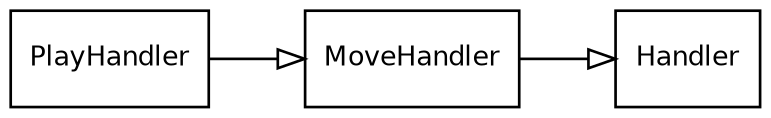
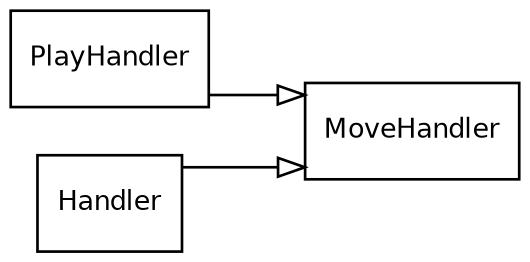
(554, 59) -> (230, 167)
